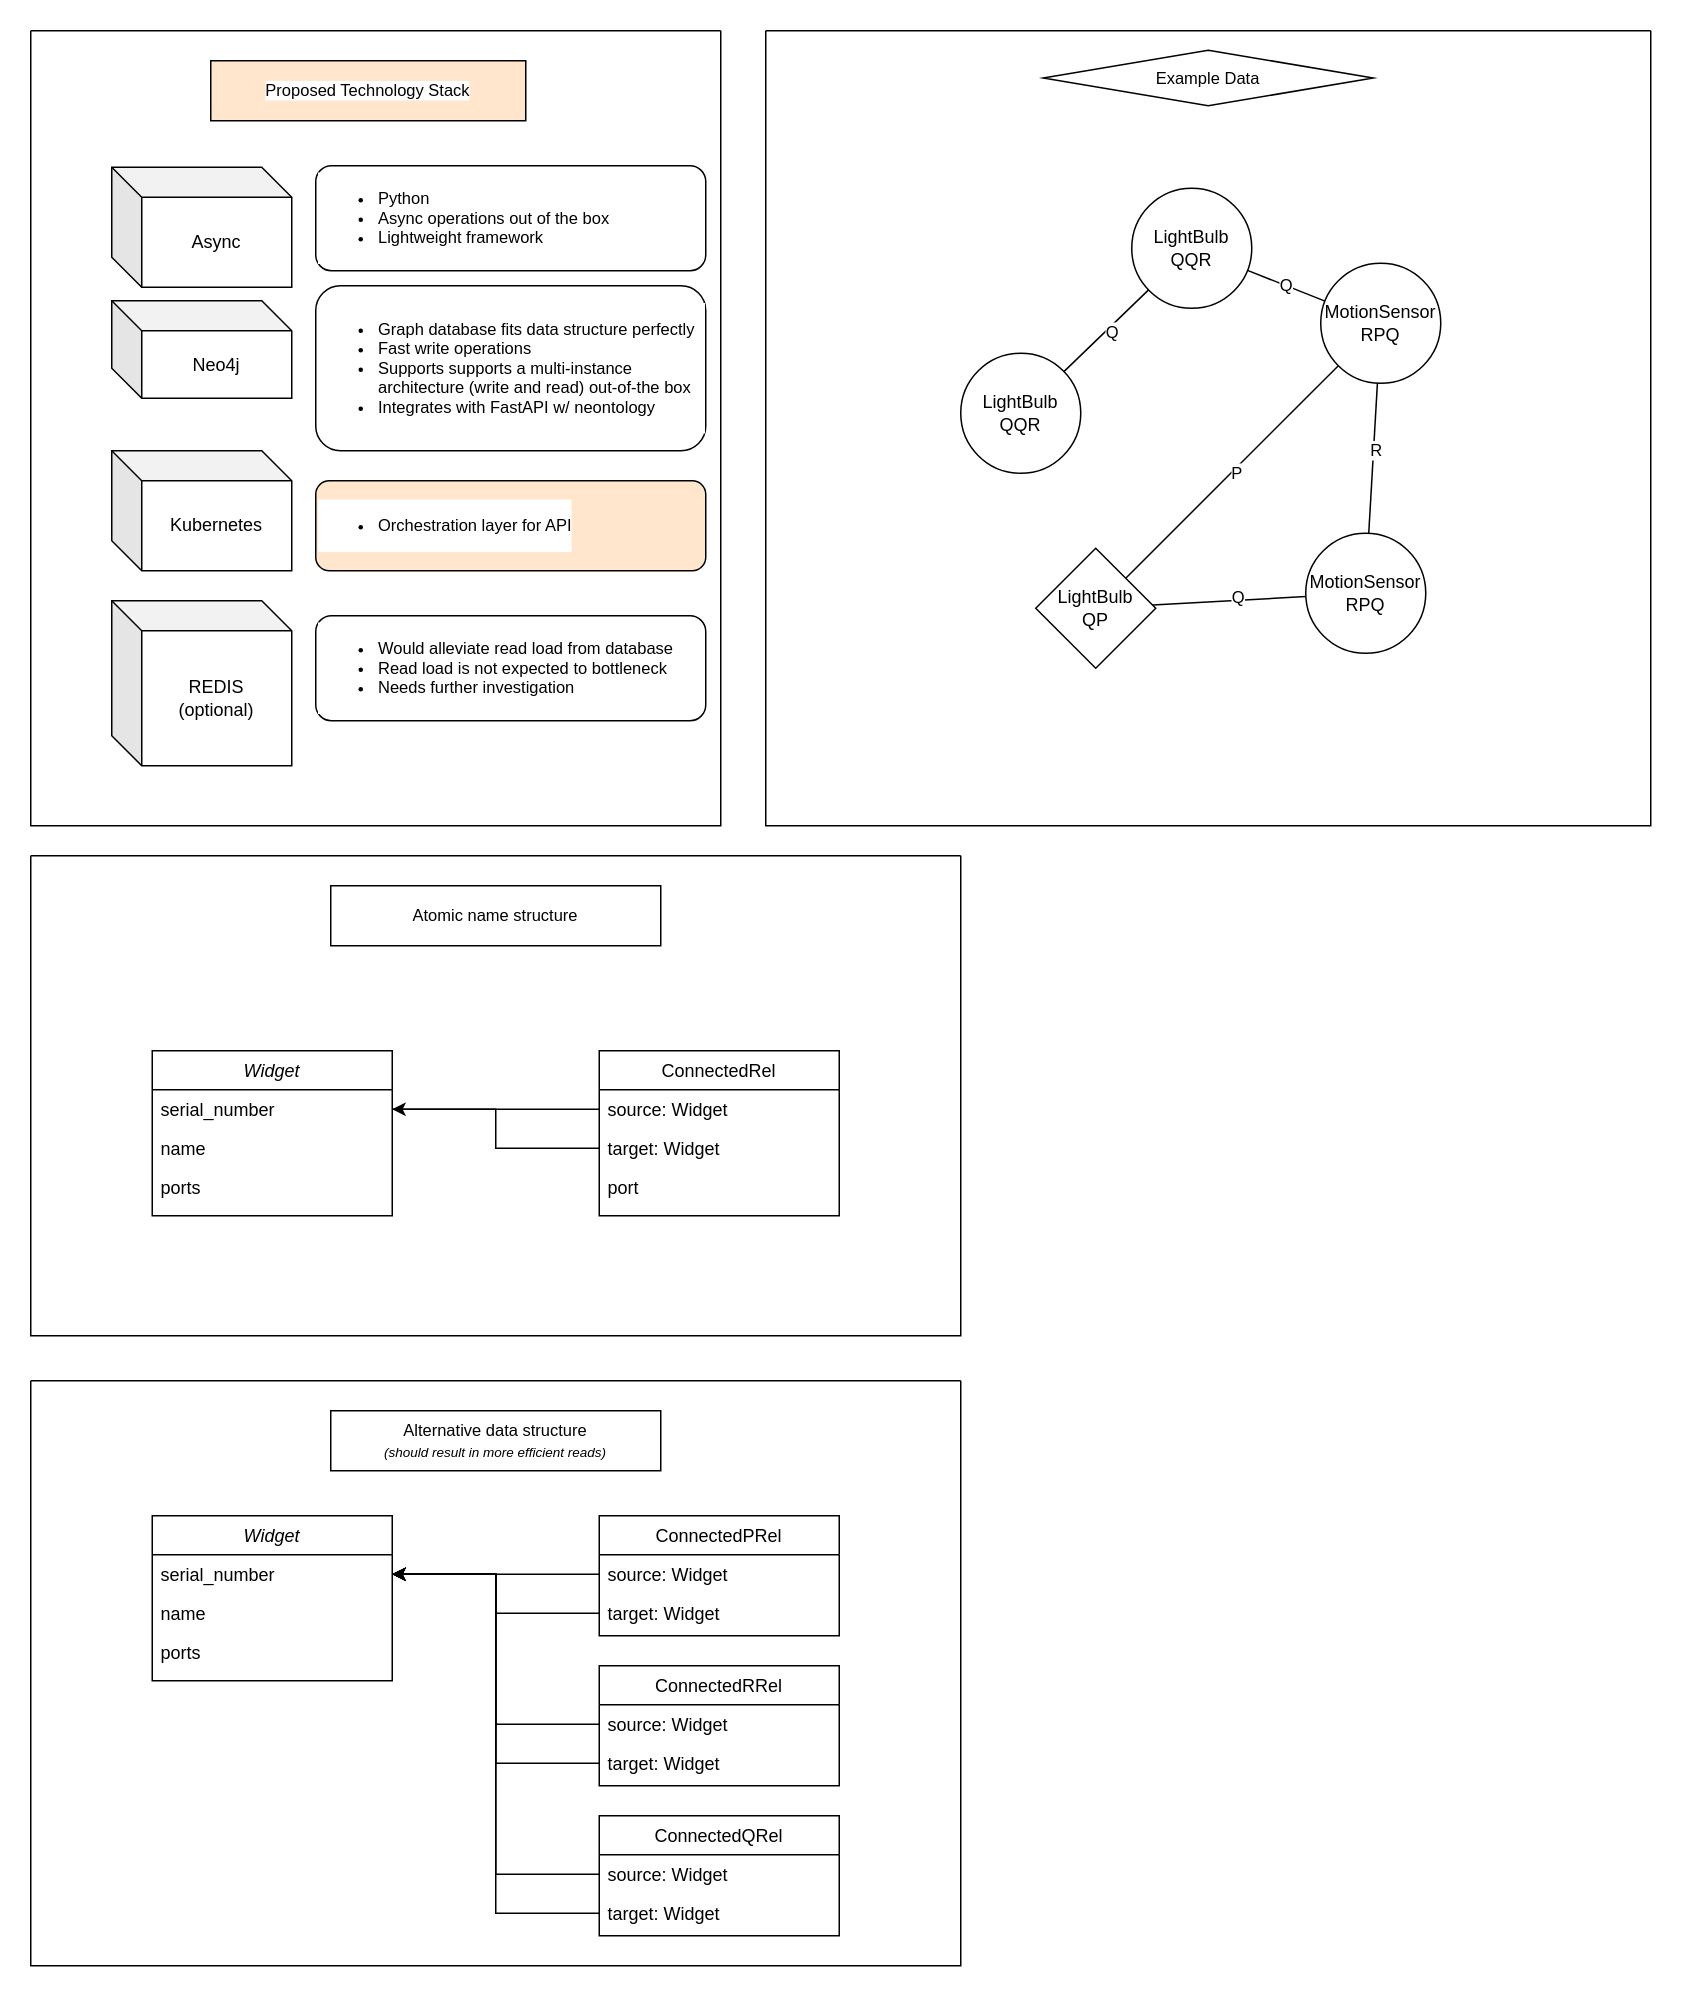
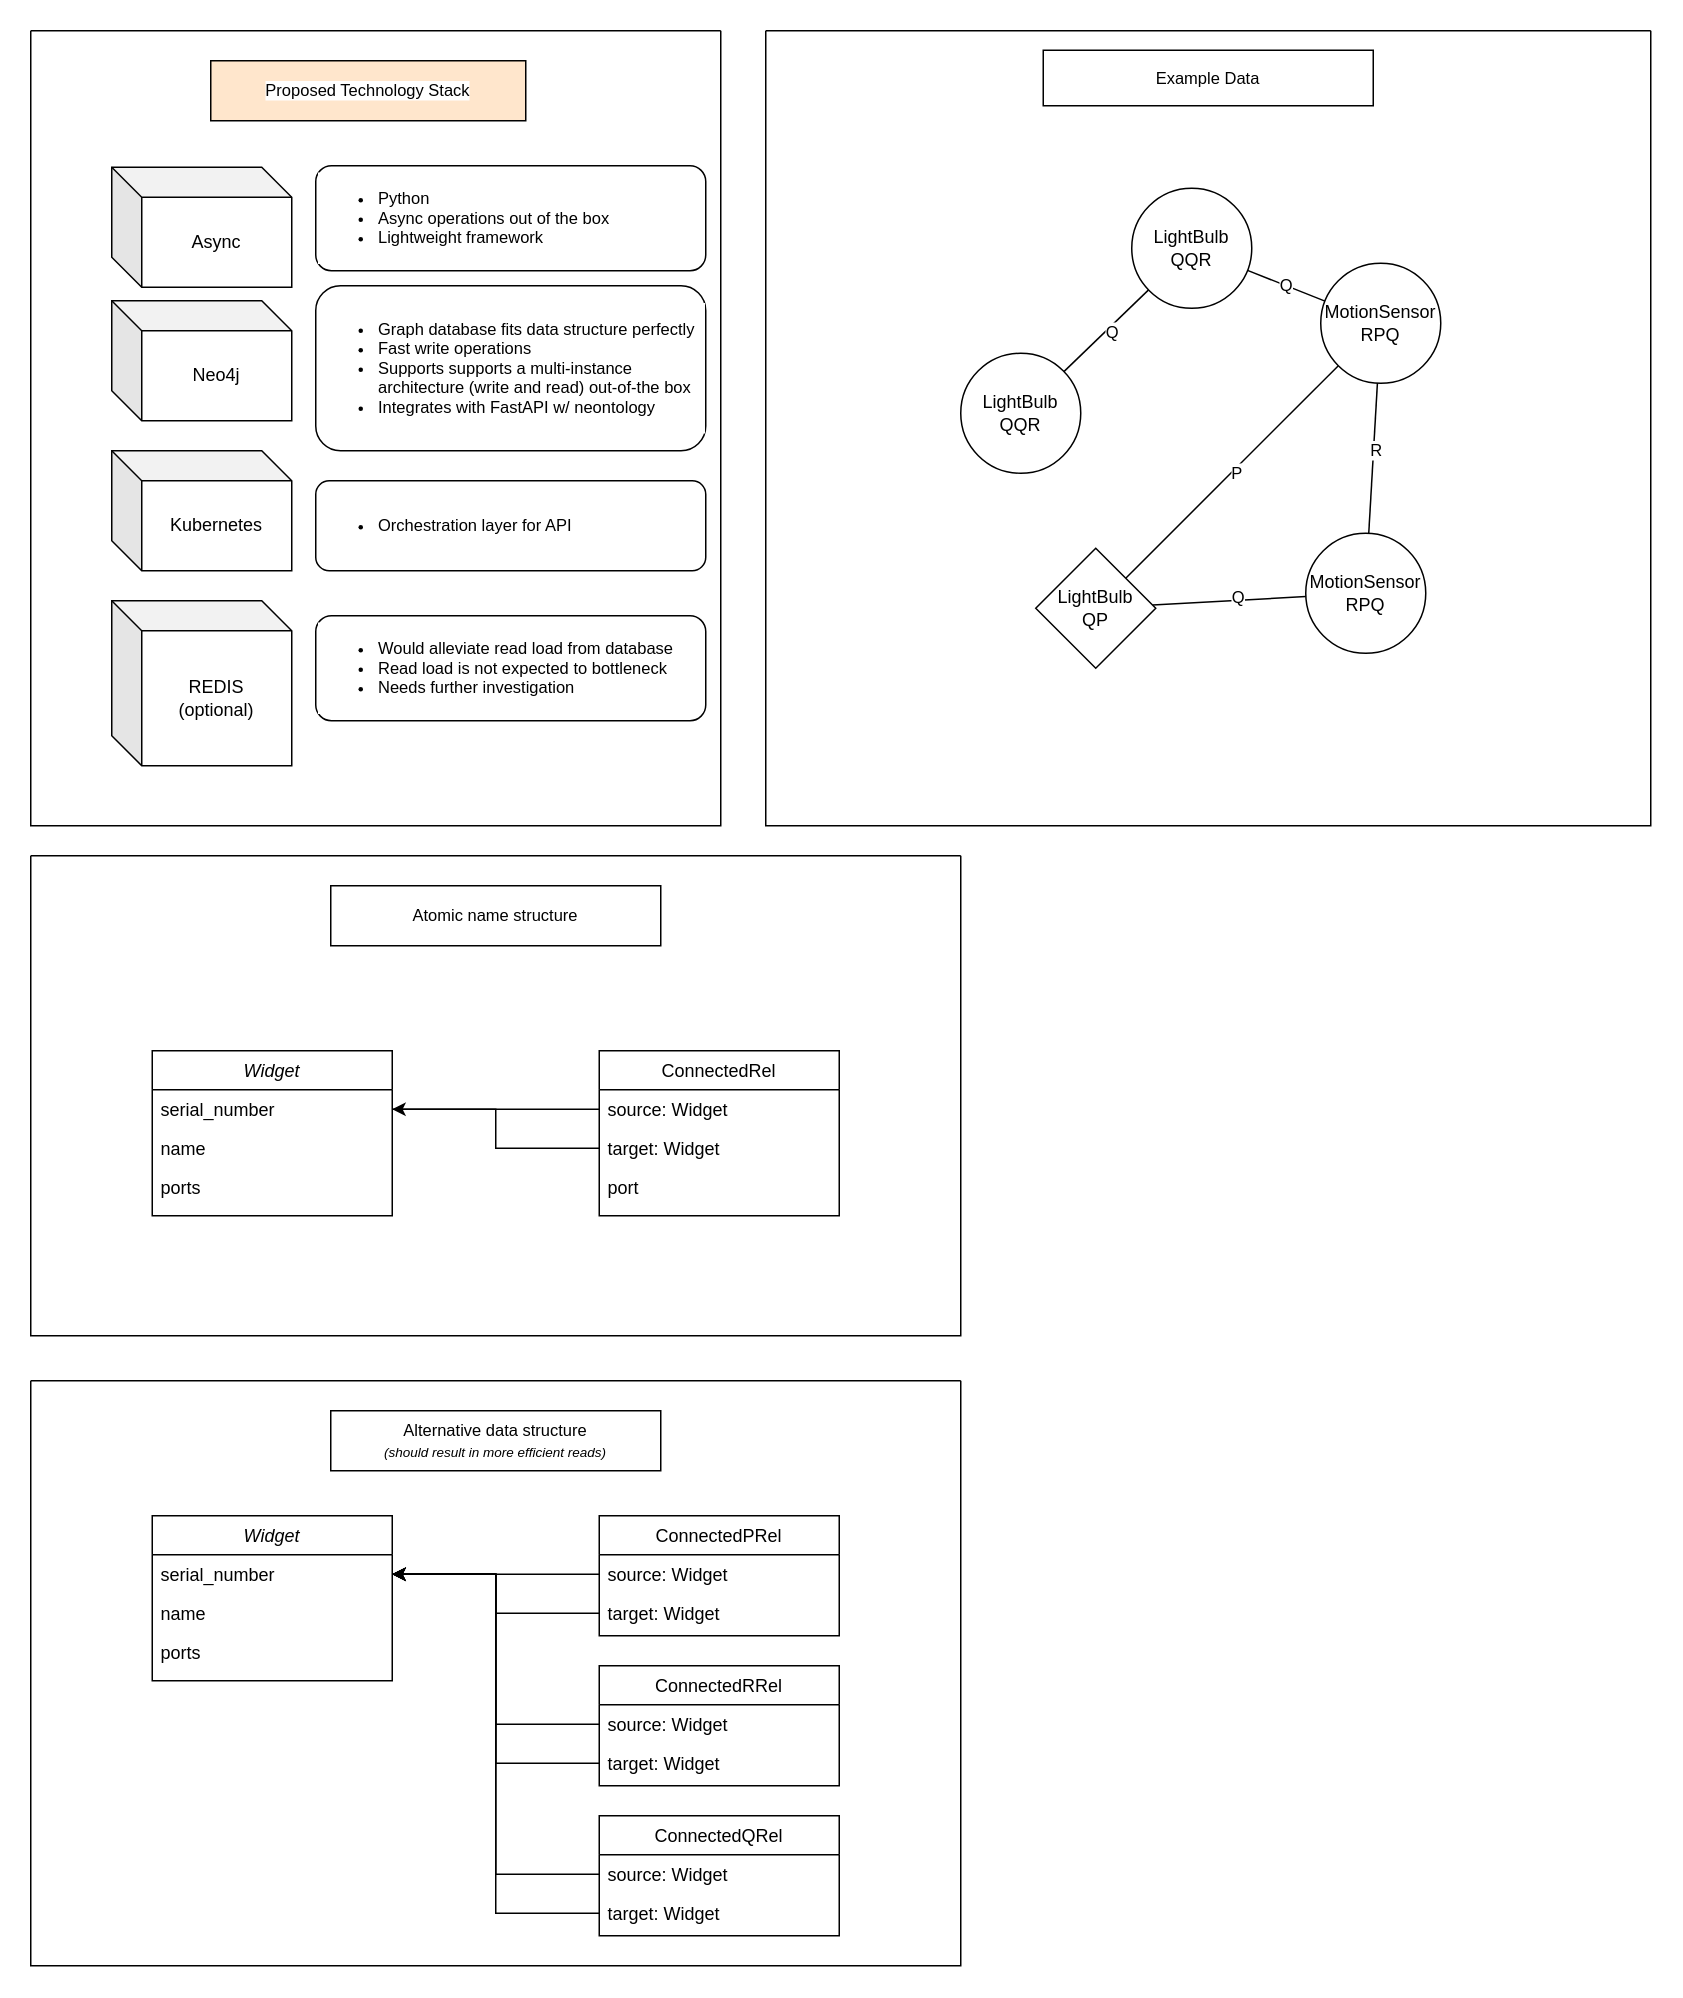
(1208, 78) -> (1208, 78)
(202, 350) -> (202, 361)
(511, 526) -> (511, 526)
